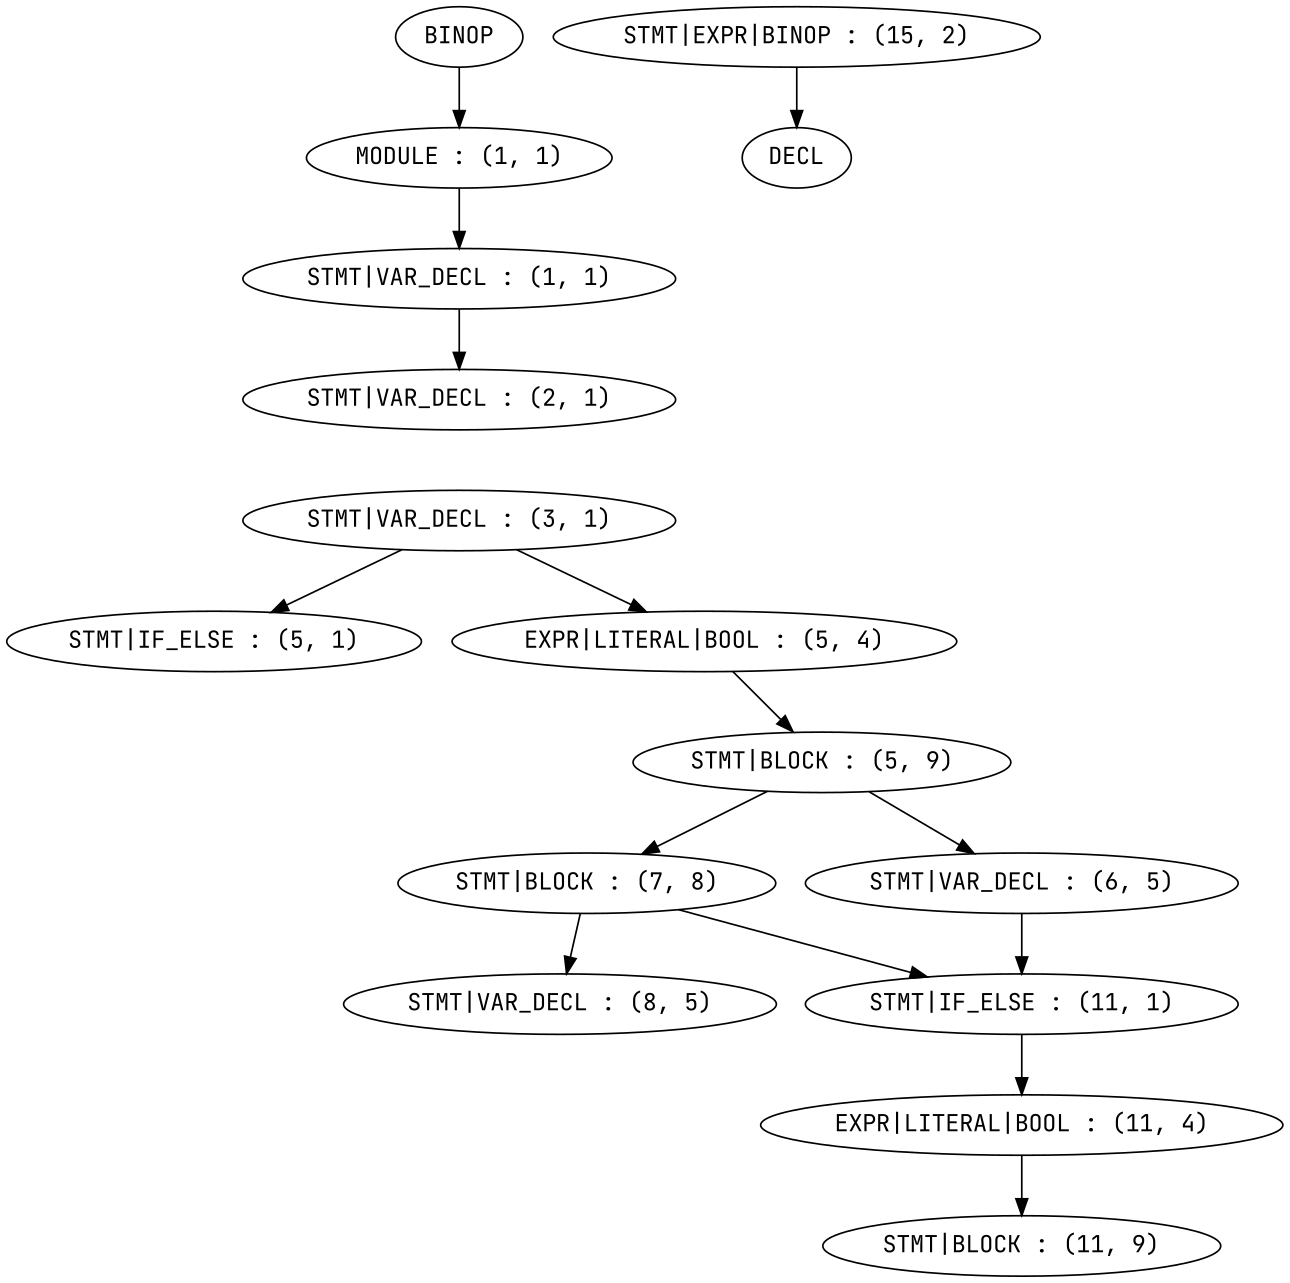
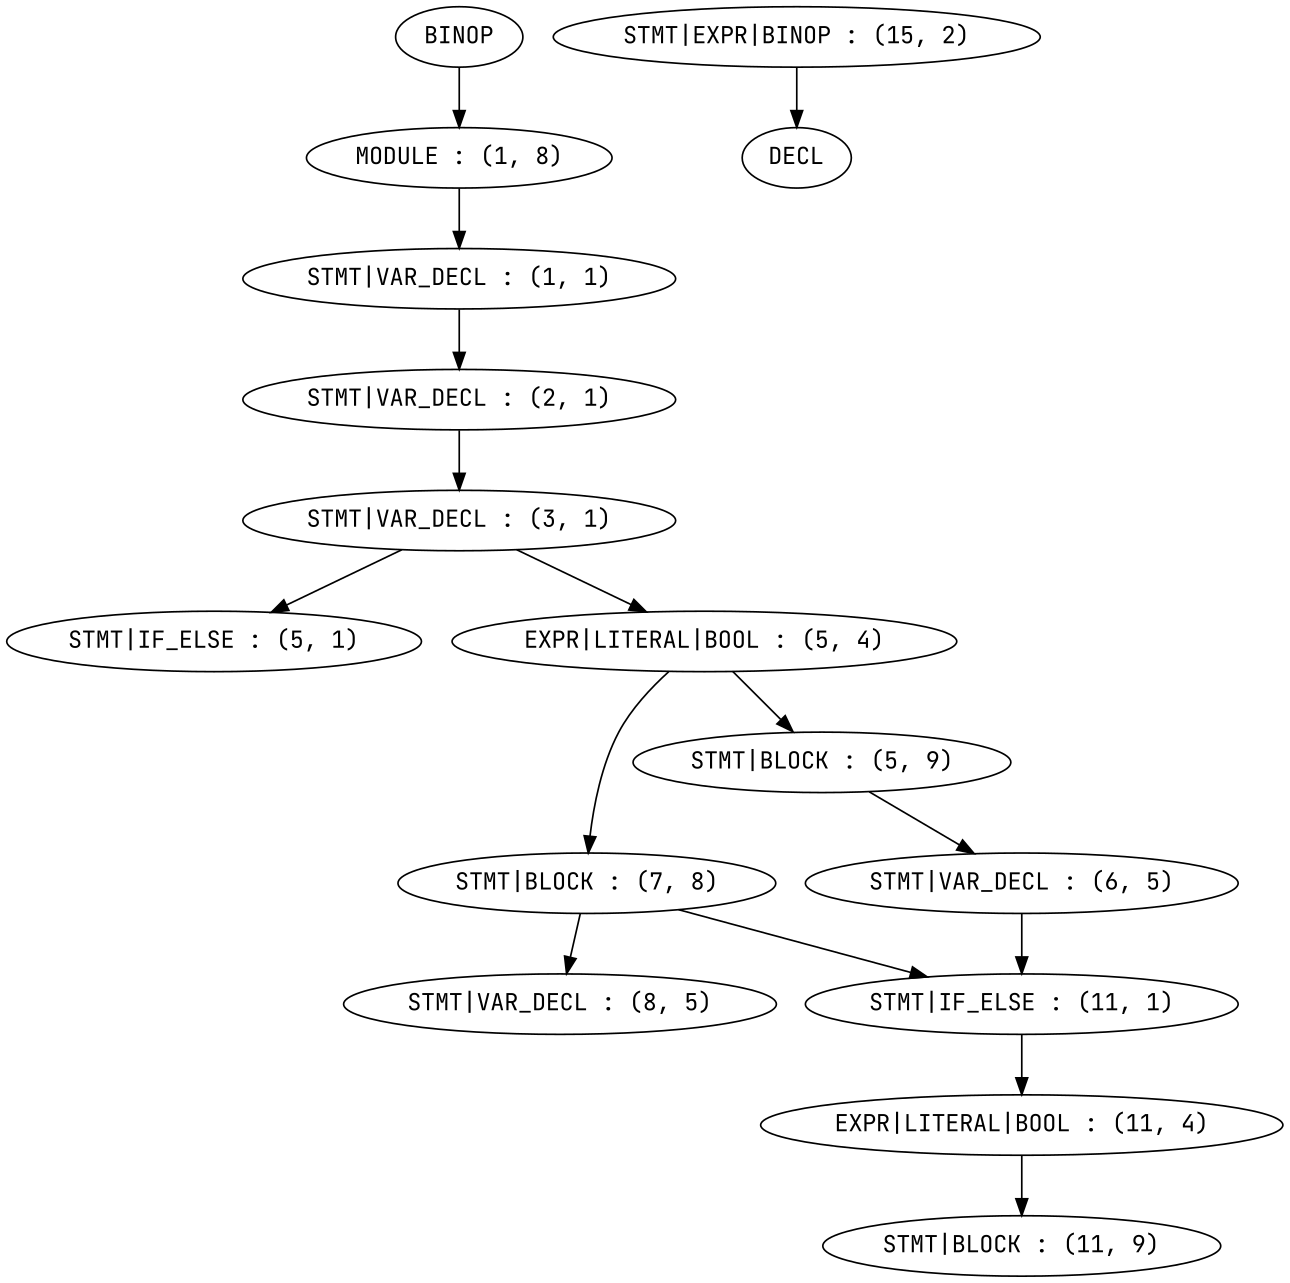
(459, 158) -> (459, 158)
none -> (459, 452)
(712, 819) -> (612, 746)
